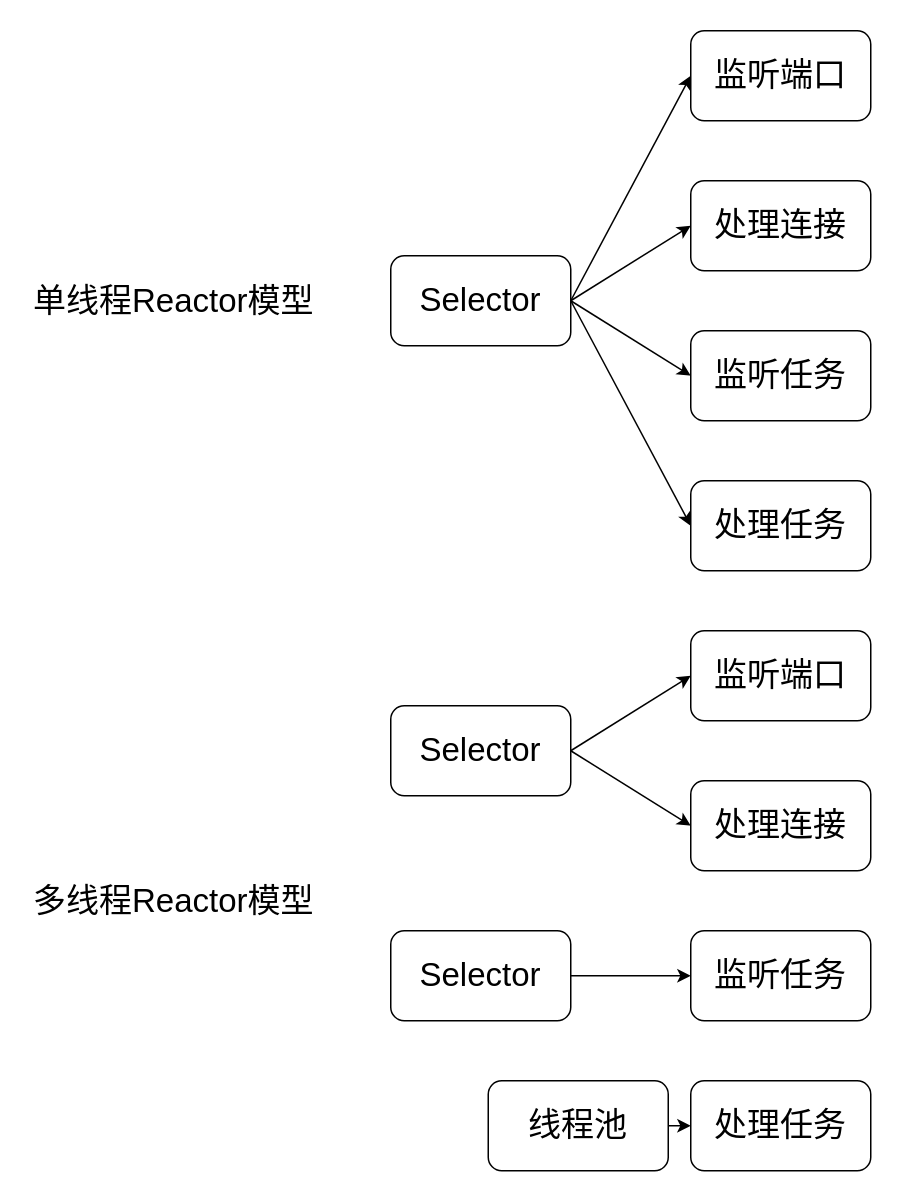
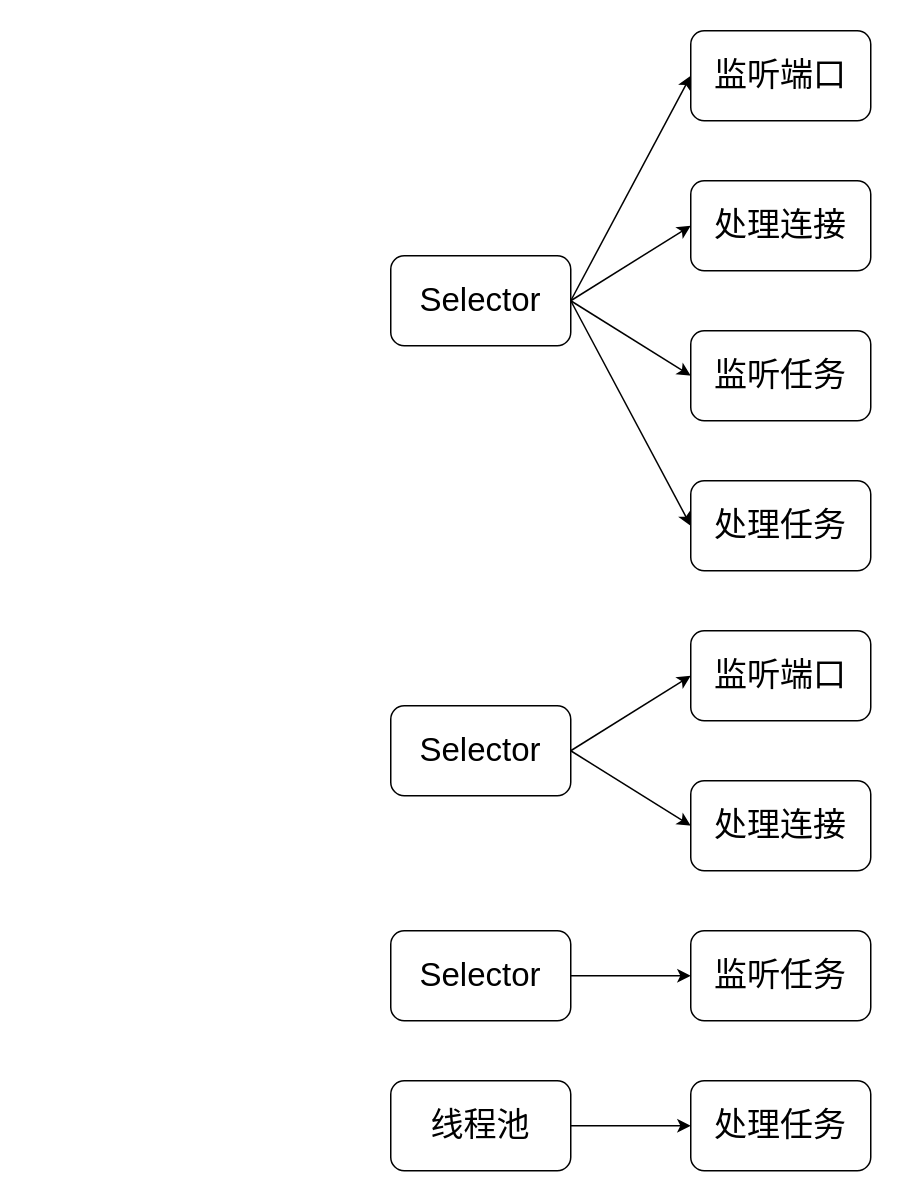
(181, 301) -> none
(181, 901) -> none
(578, 1126) -> (481, 1126)
